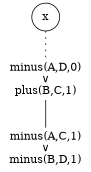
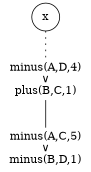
(46, 79) -> (46, 79)
(46, 148) -> (46, 148)
